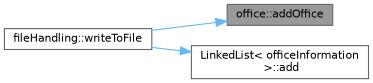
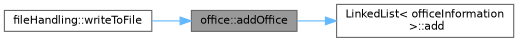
(166, 49) -> (311, 21)
